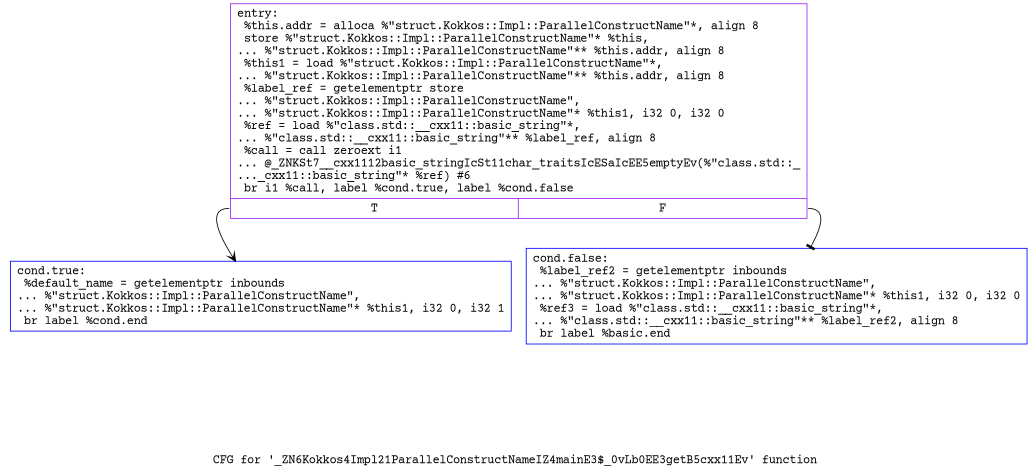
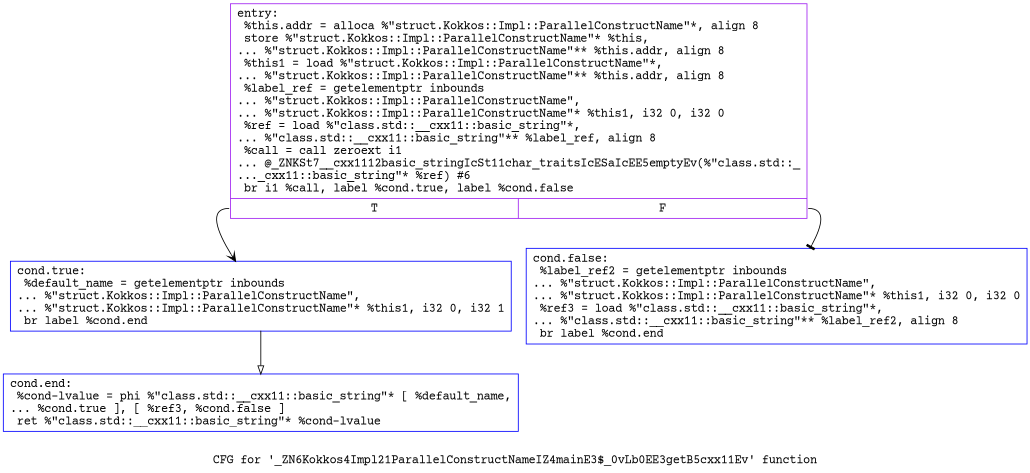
(351, 88) -> (361, 88)
(602, 333) -> (598, 333)
none -> (261, 403)
